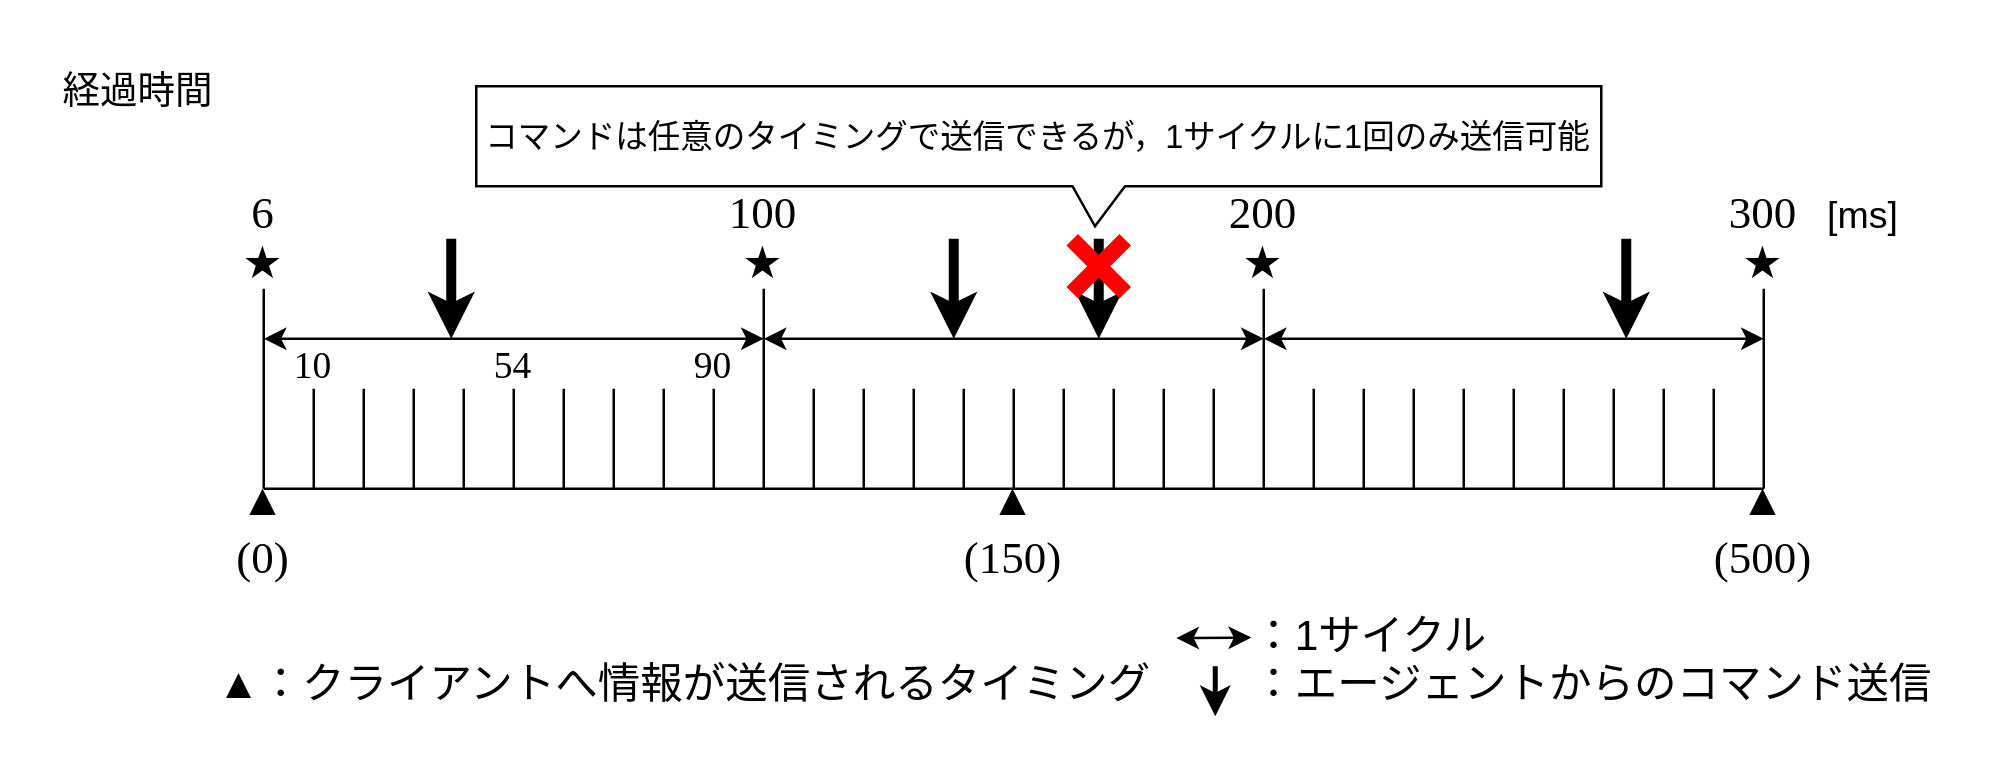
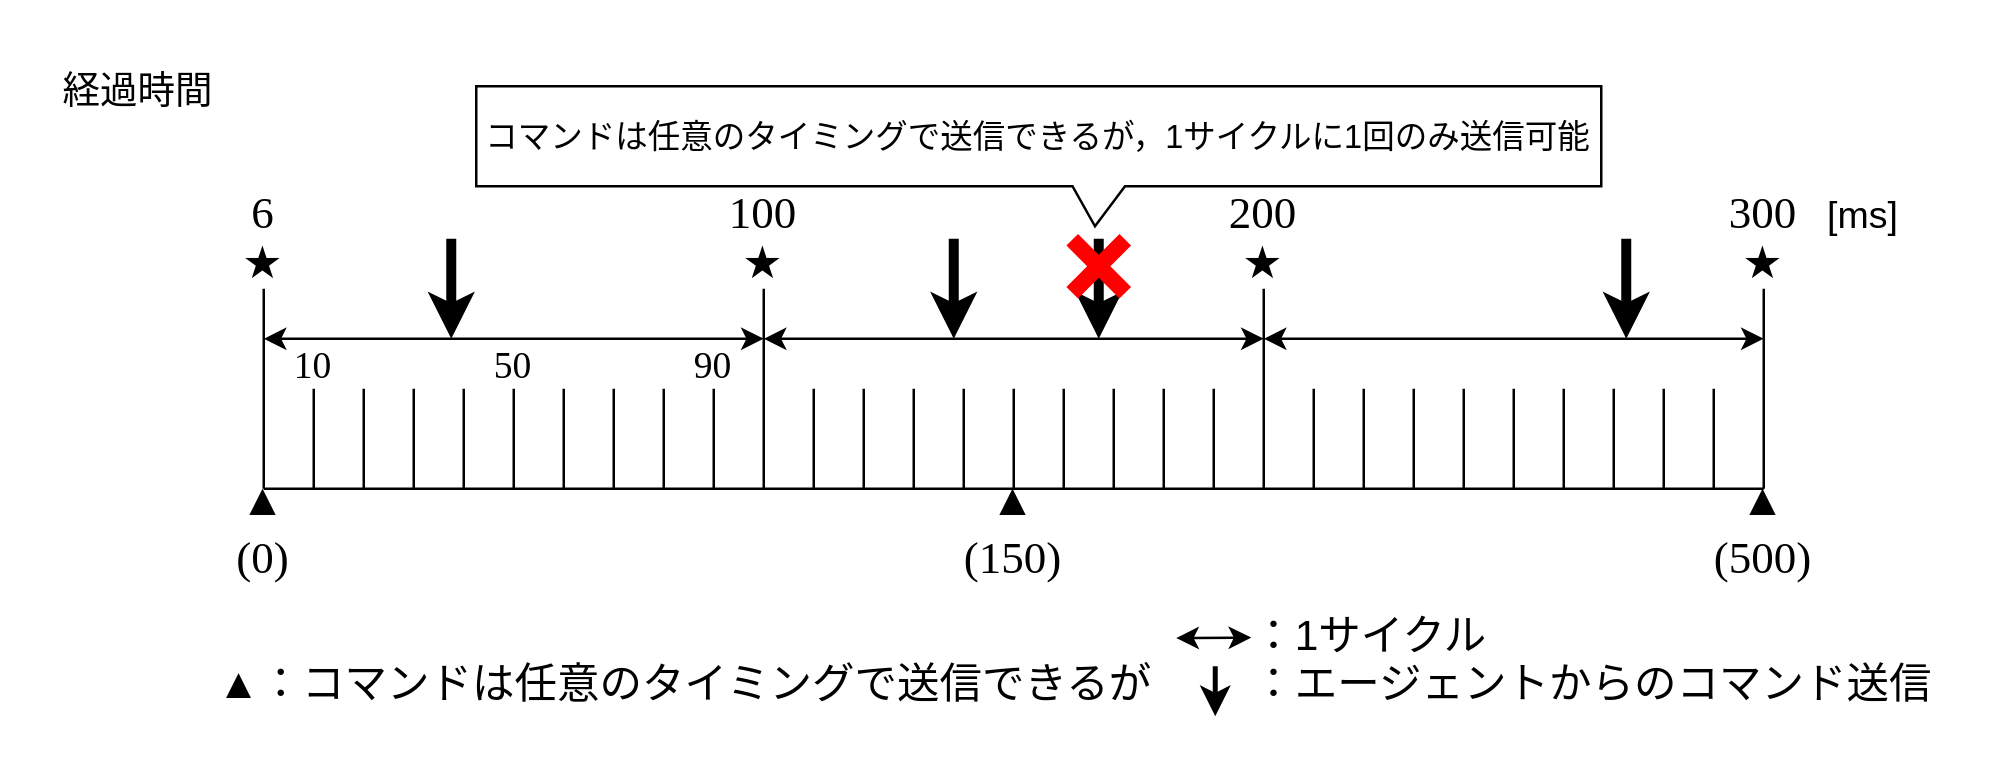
(514, 364) -> (514, 364)
(677, 686) -> (677, 686)
